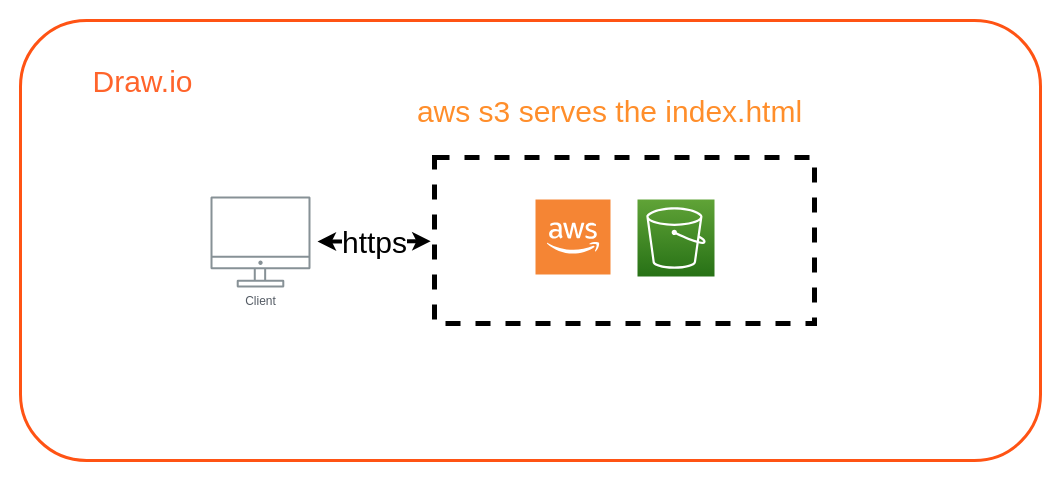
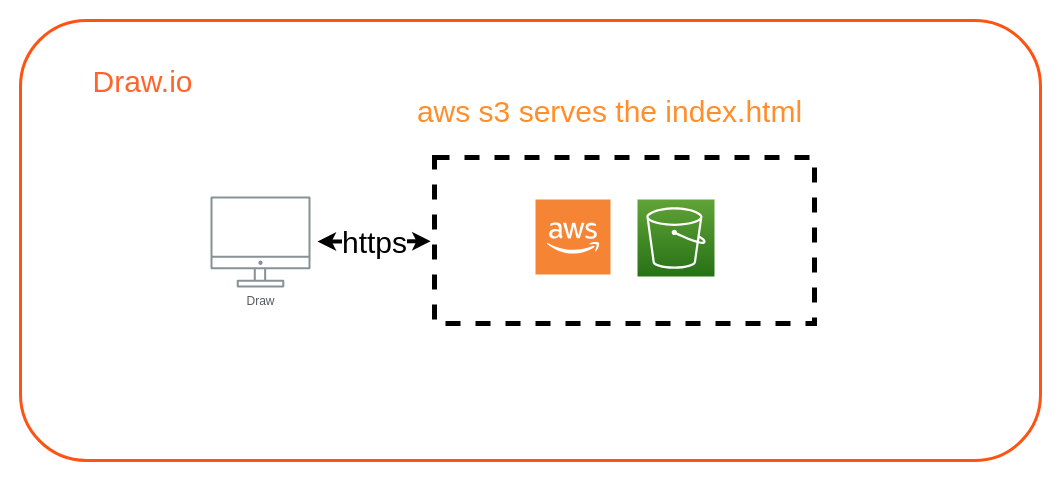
(261, 302) -> (261, 302)
